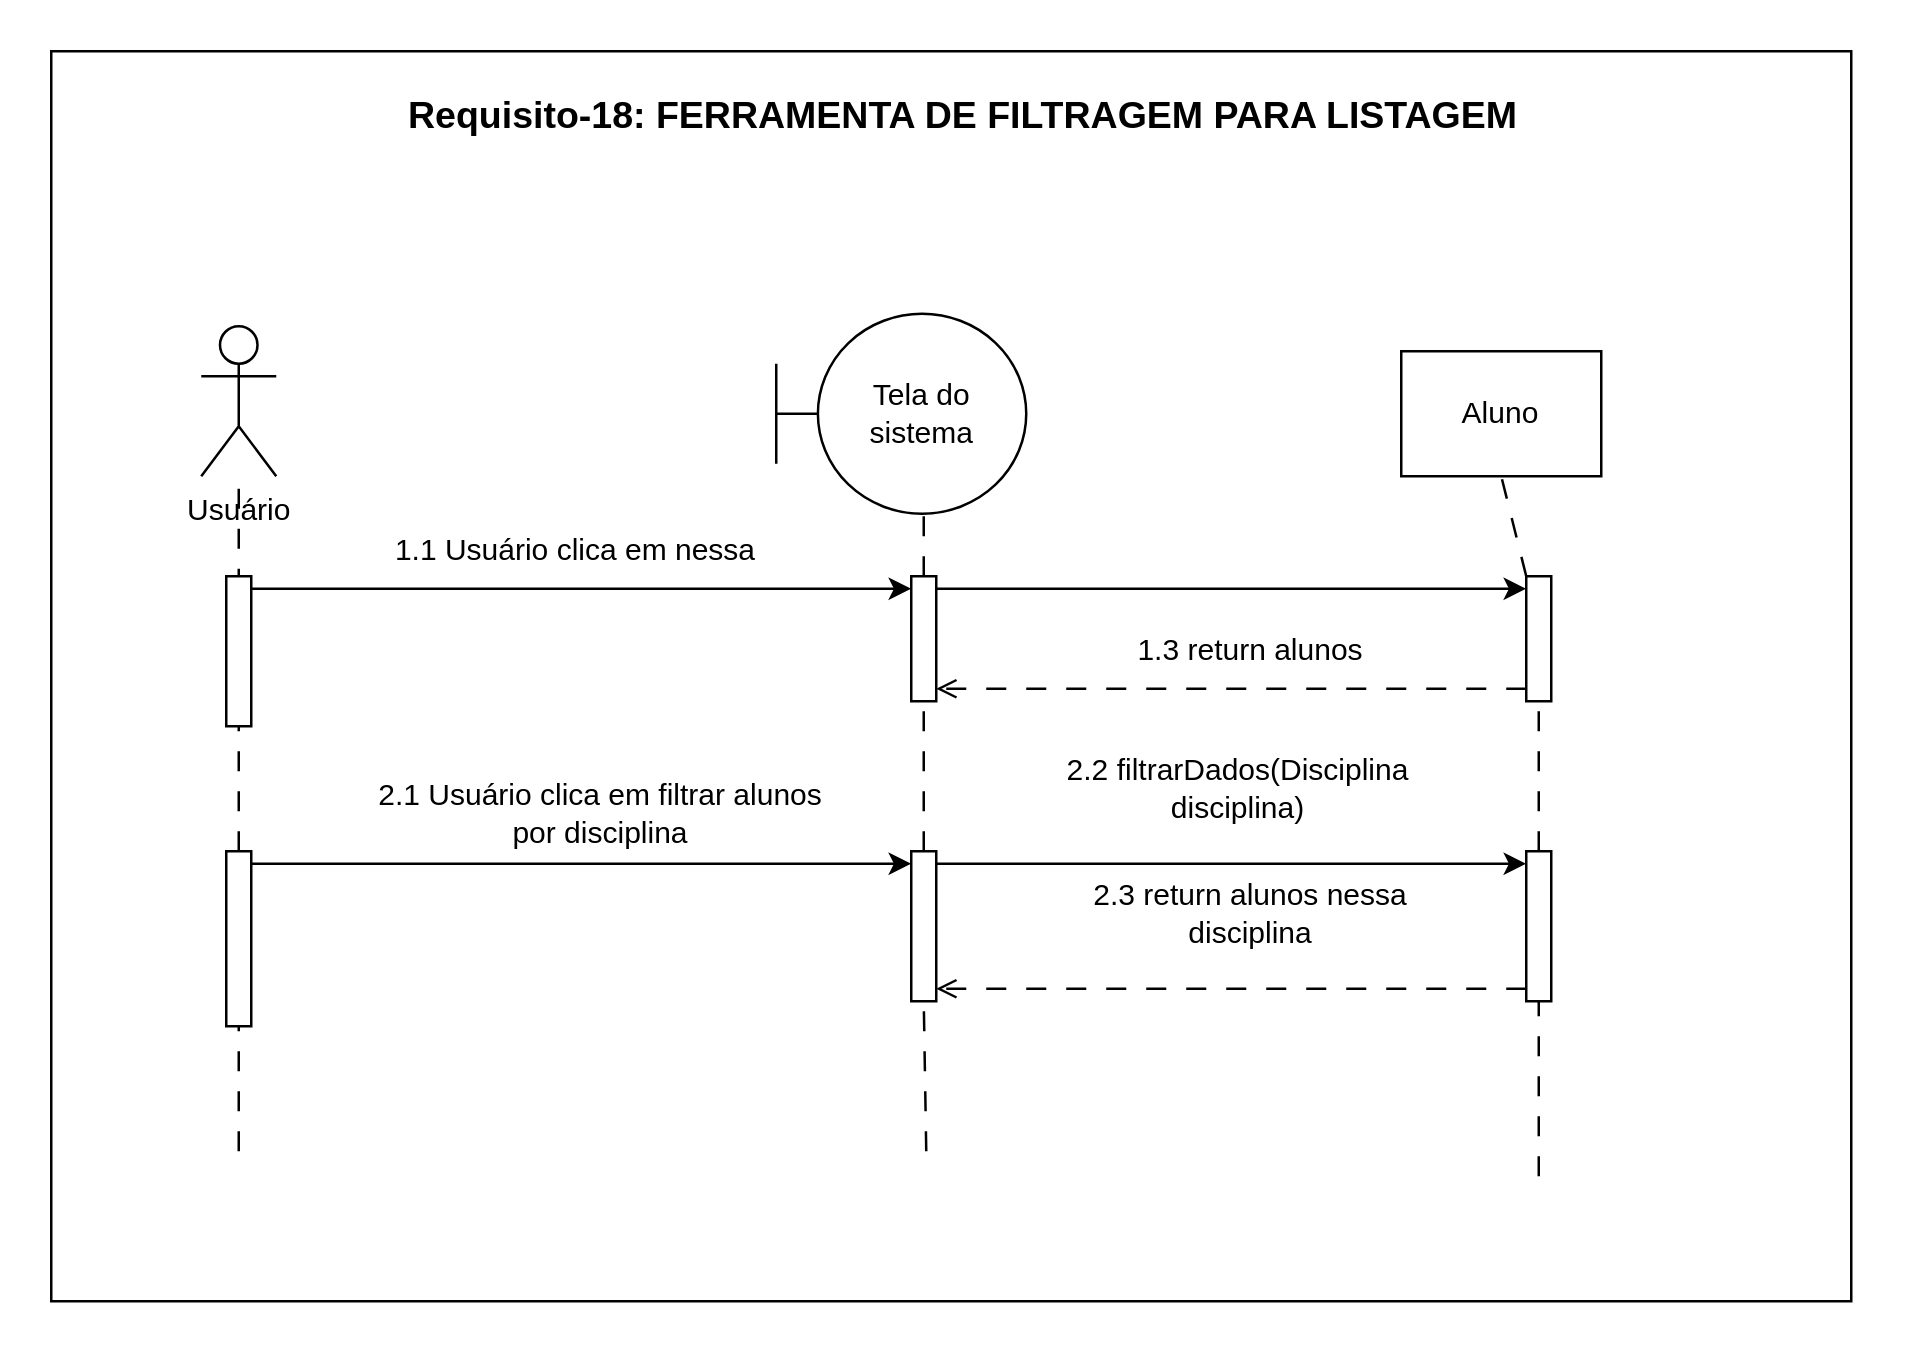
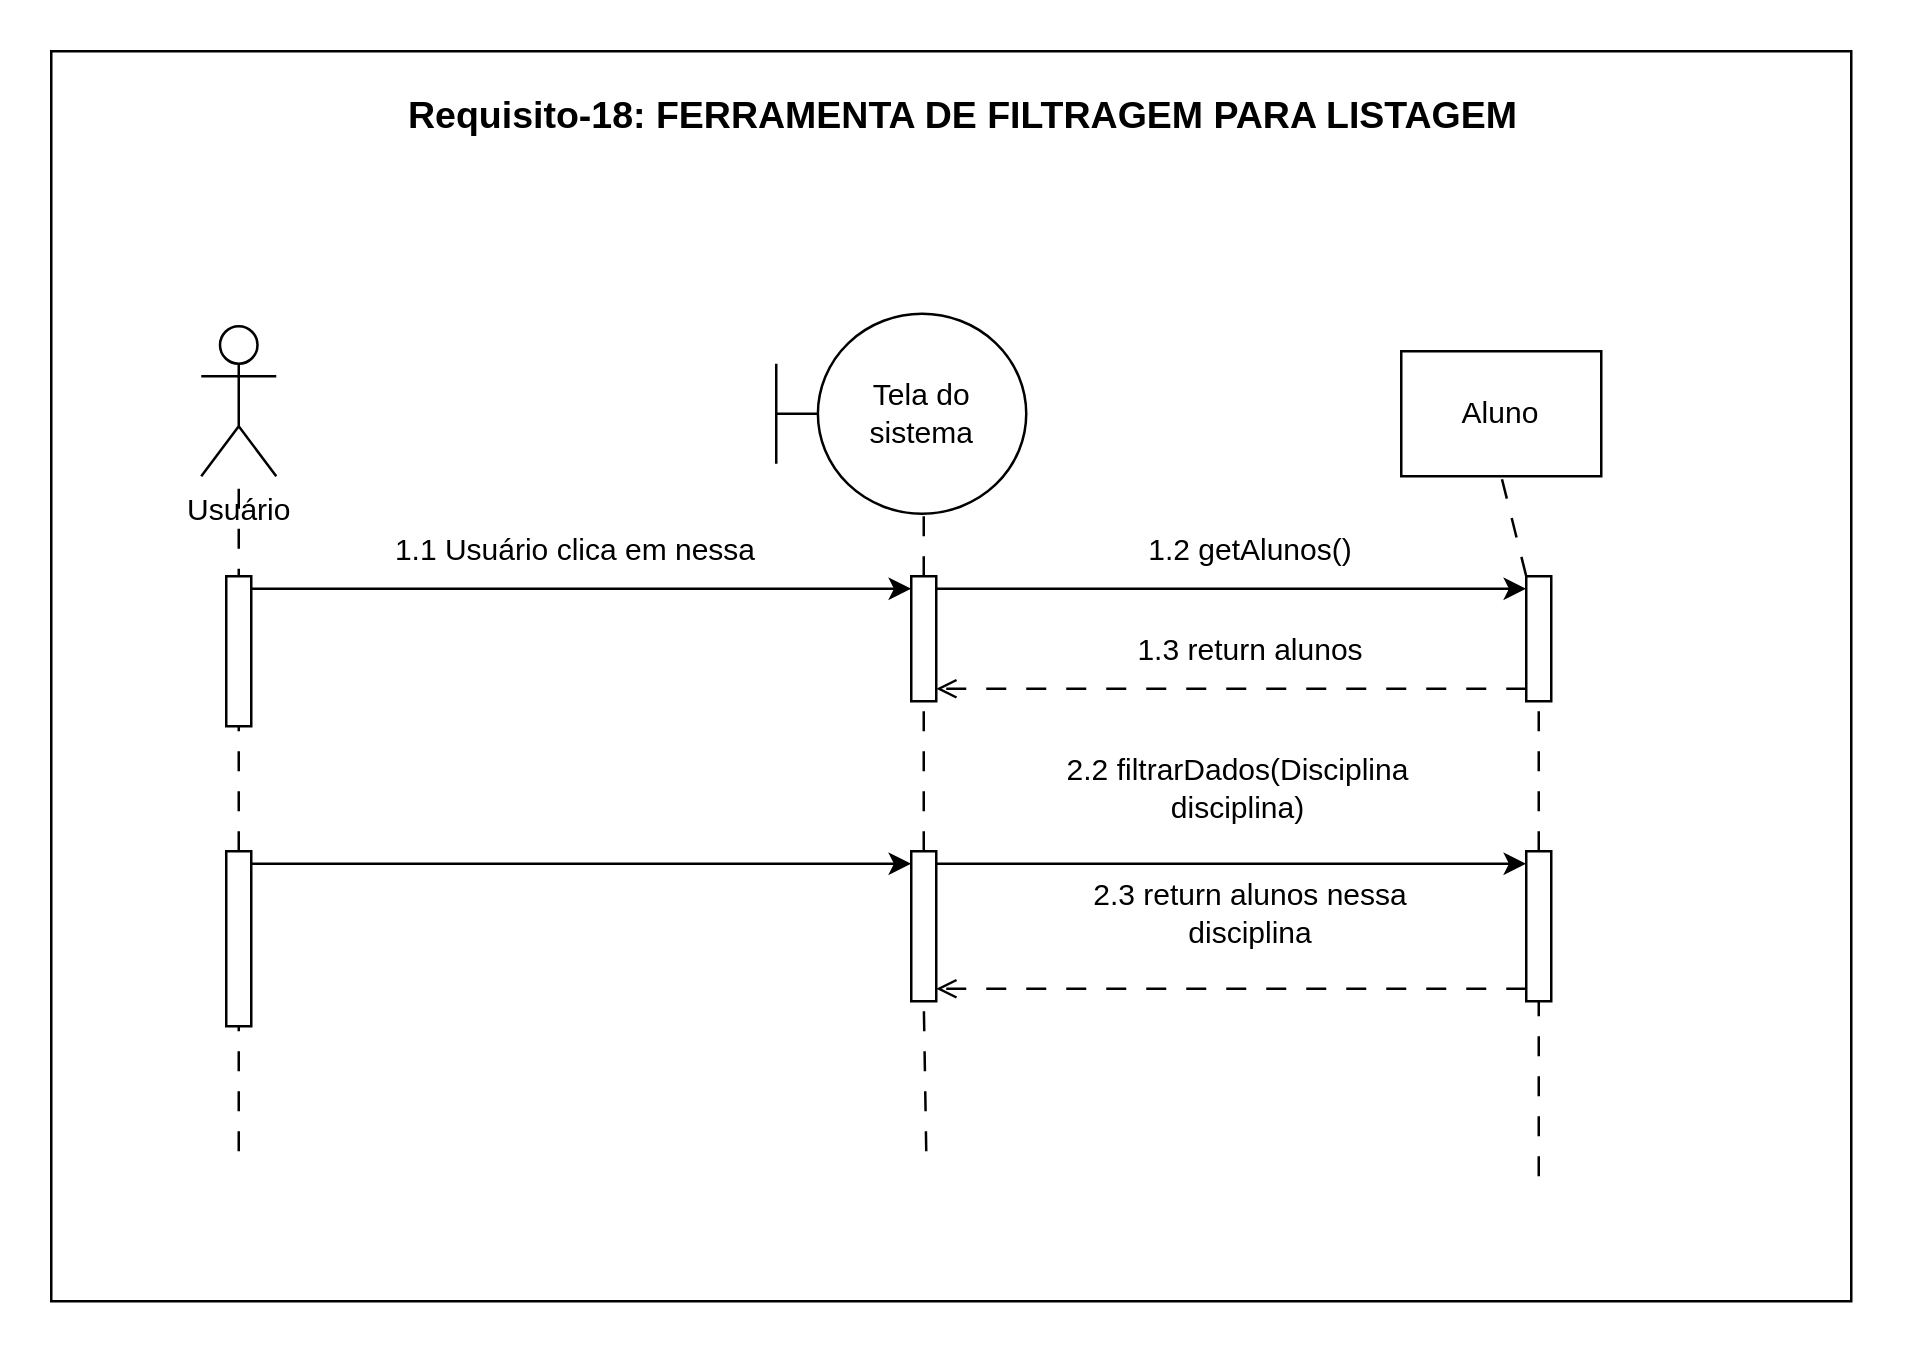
none -> (1251, 551)
(601, 814) -> none
